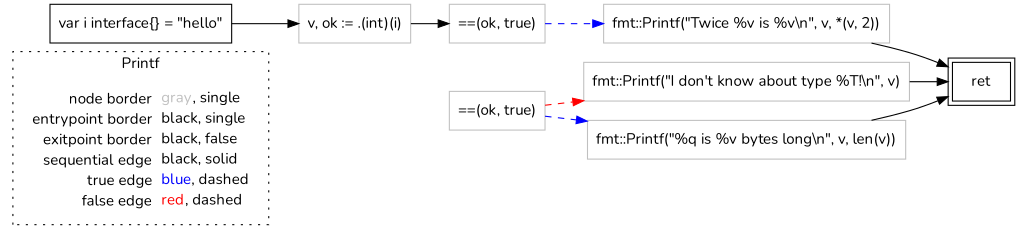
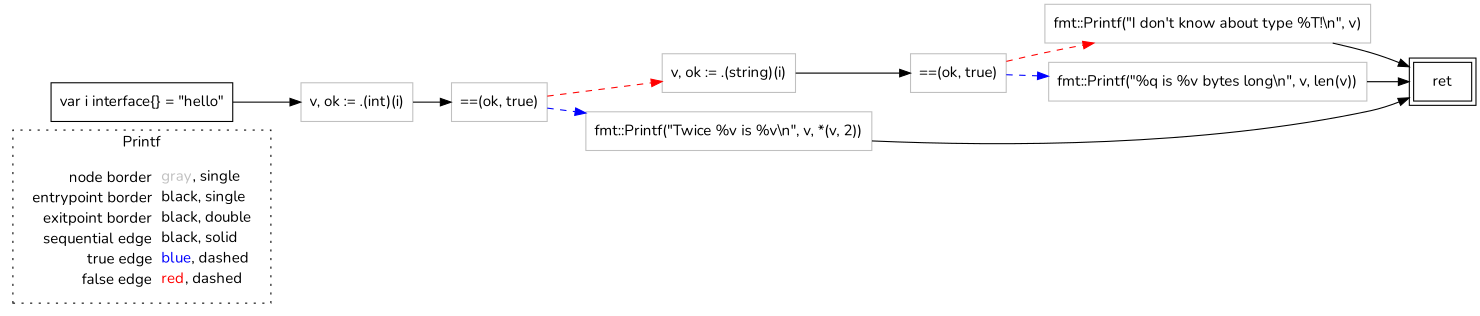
none -> (729, 73)
(218, 139) -> (225, 217)
